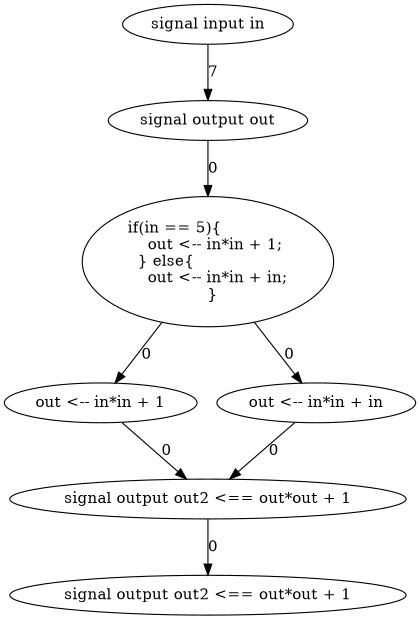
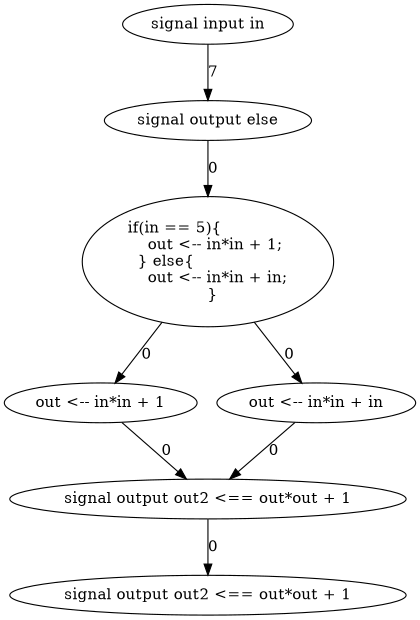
(208, 121) -> (208, 121)
